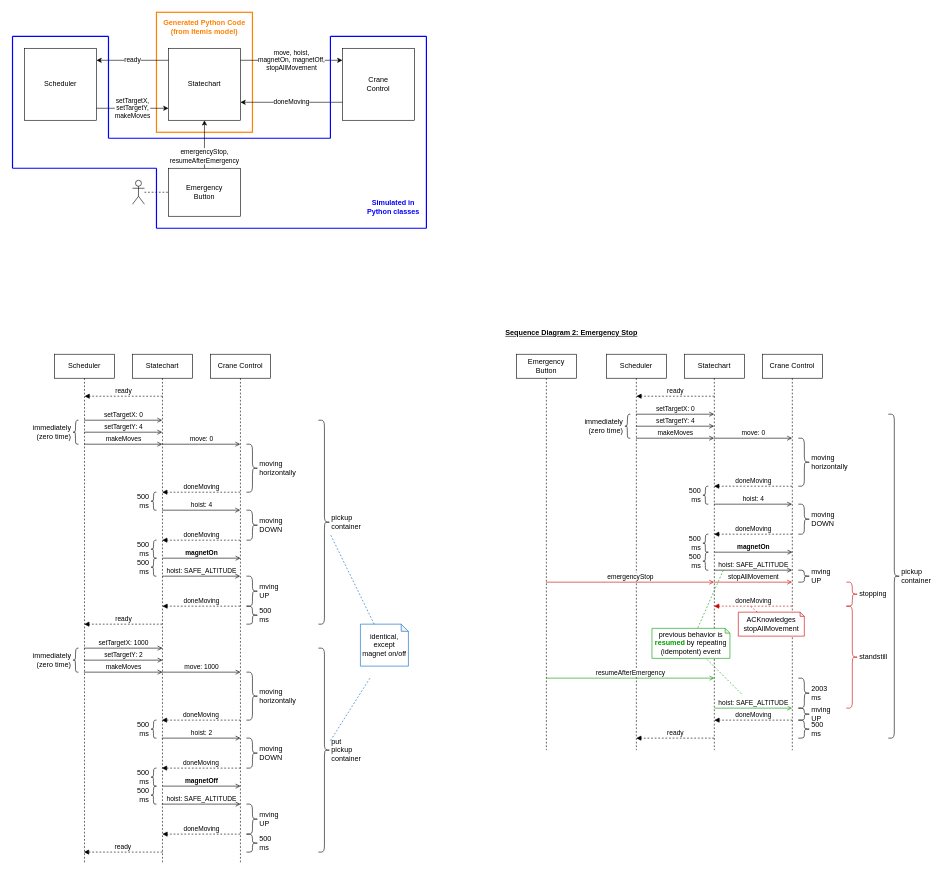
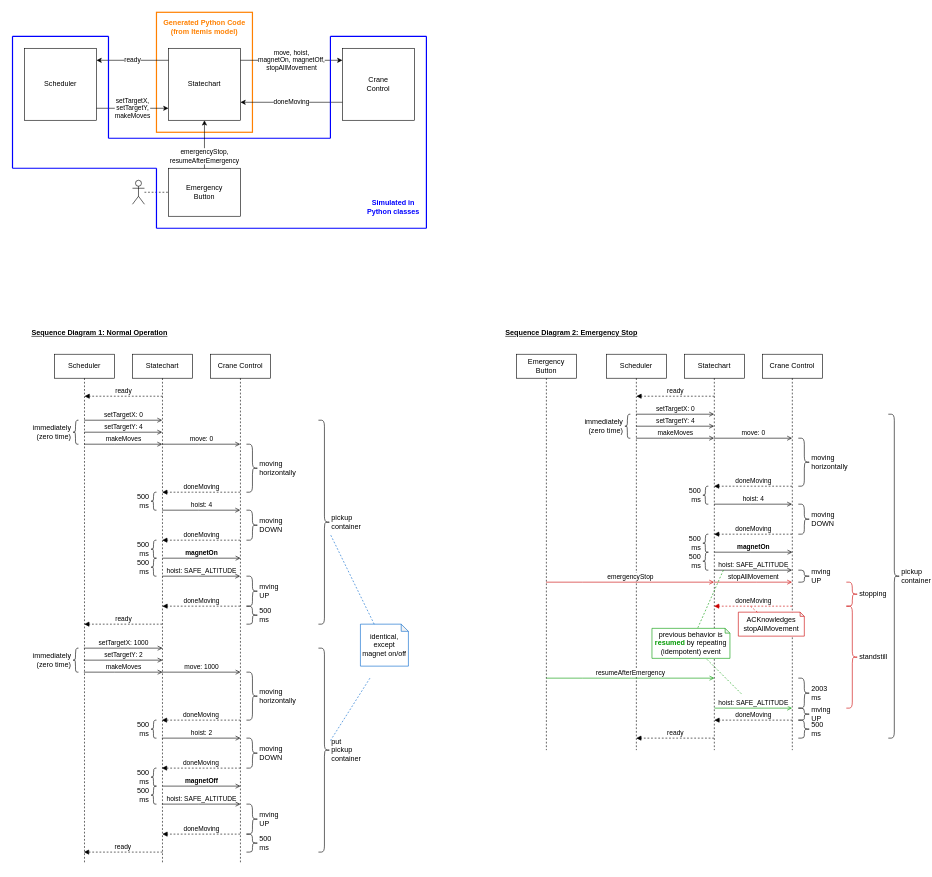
none -> (114, 333)
